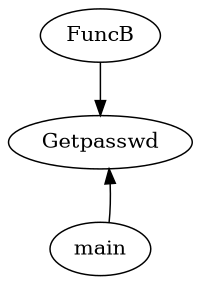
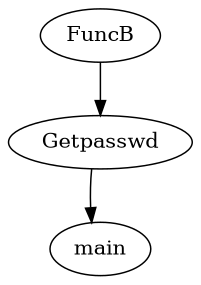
(110, 203) -> (90, 188)
